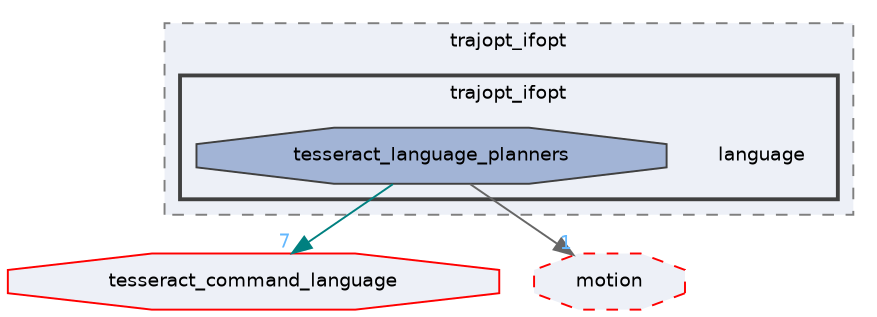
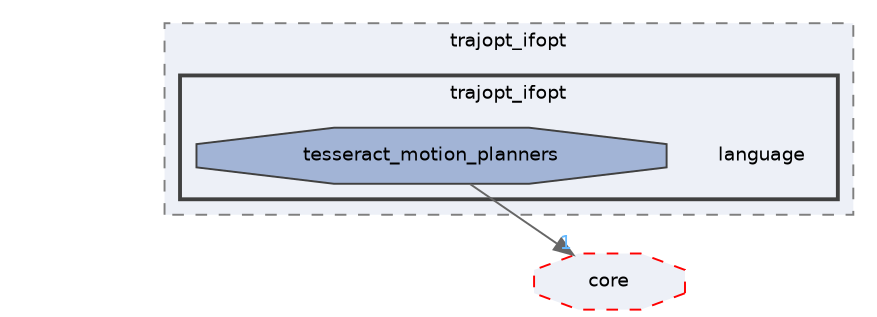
(432, 156) -> (432, 156)
(254, 282) -> none
(610, 282) -> (610, 282)
